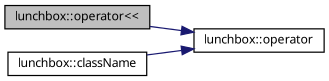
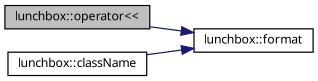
(259, 41) -> (254, 41)
